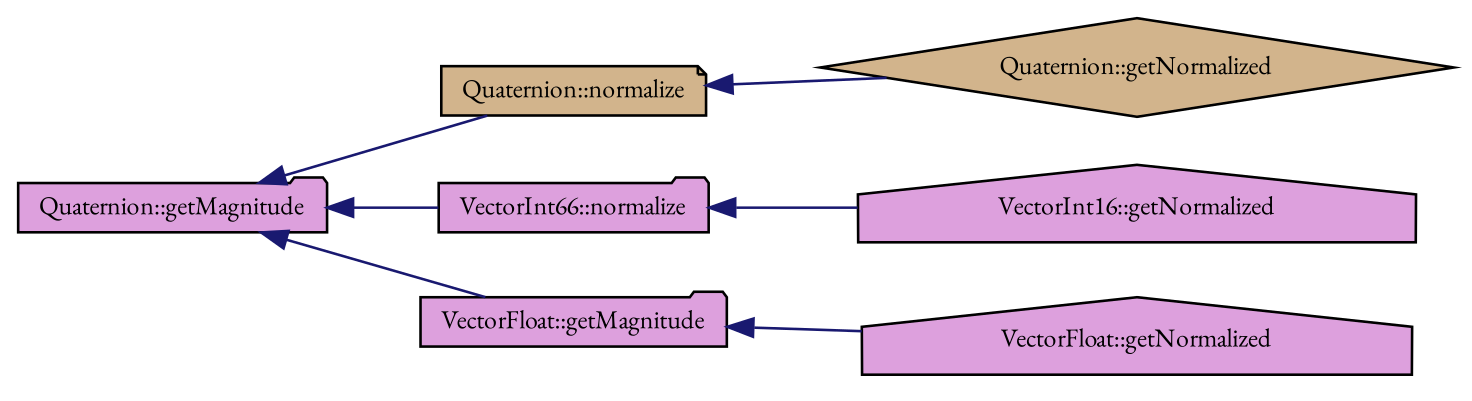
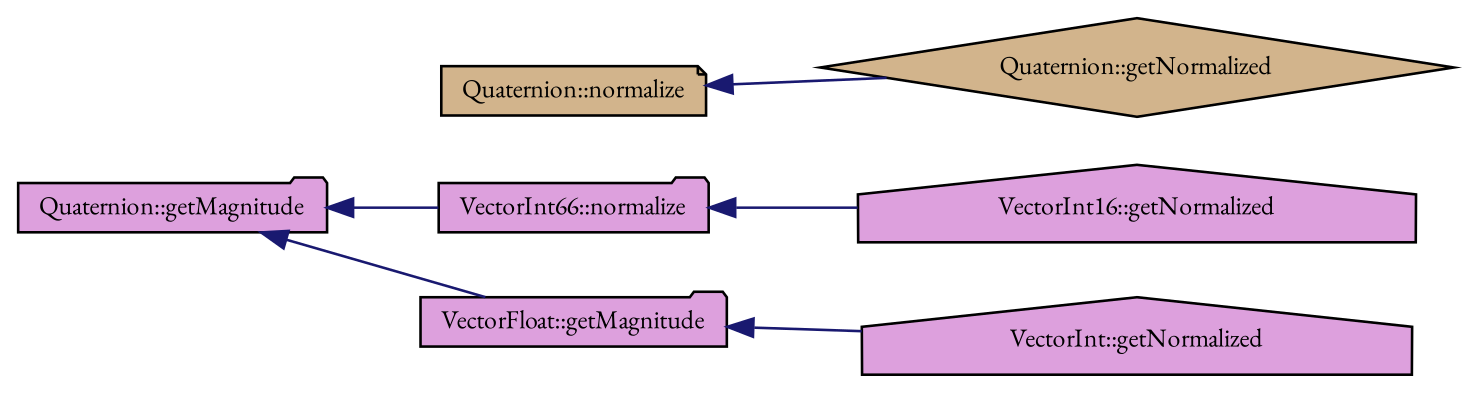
(386, 145) -> none
(1137, 340) -> (1137, 340)
